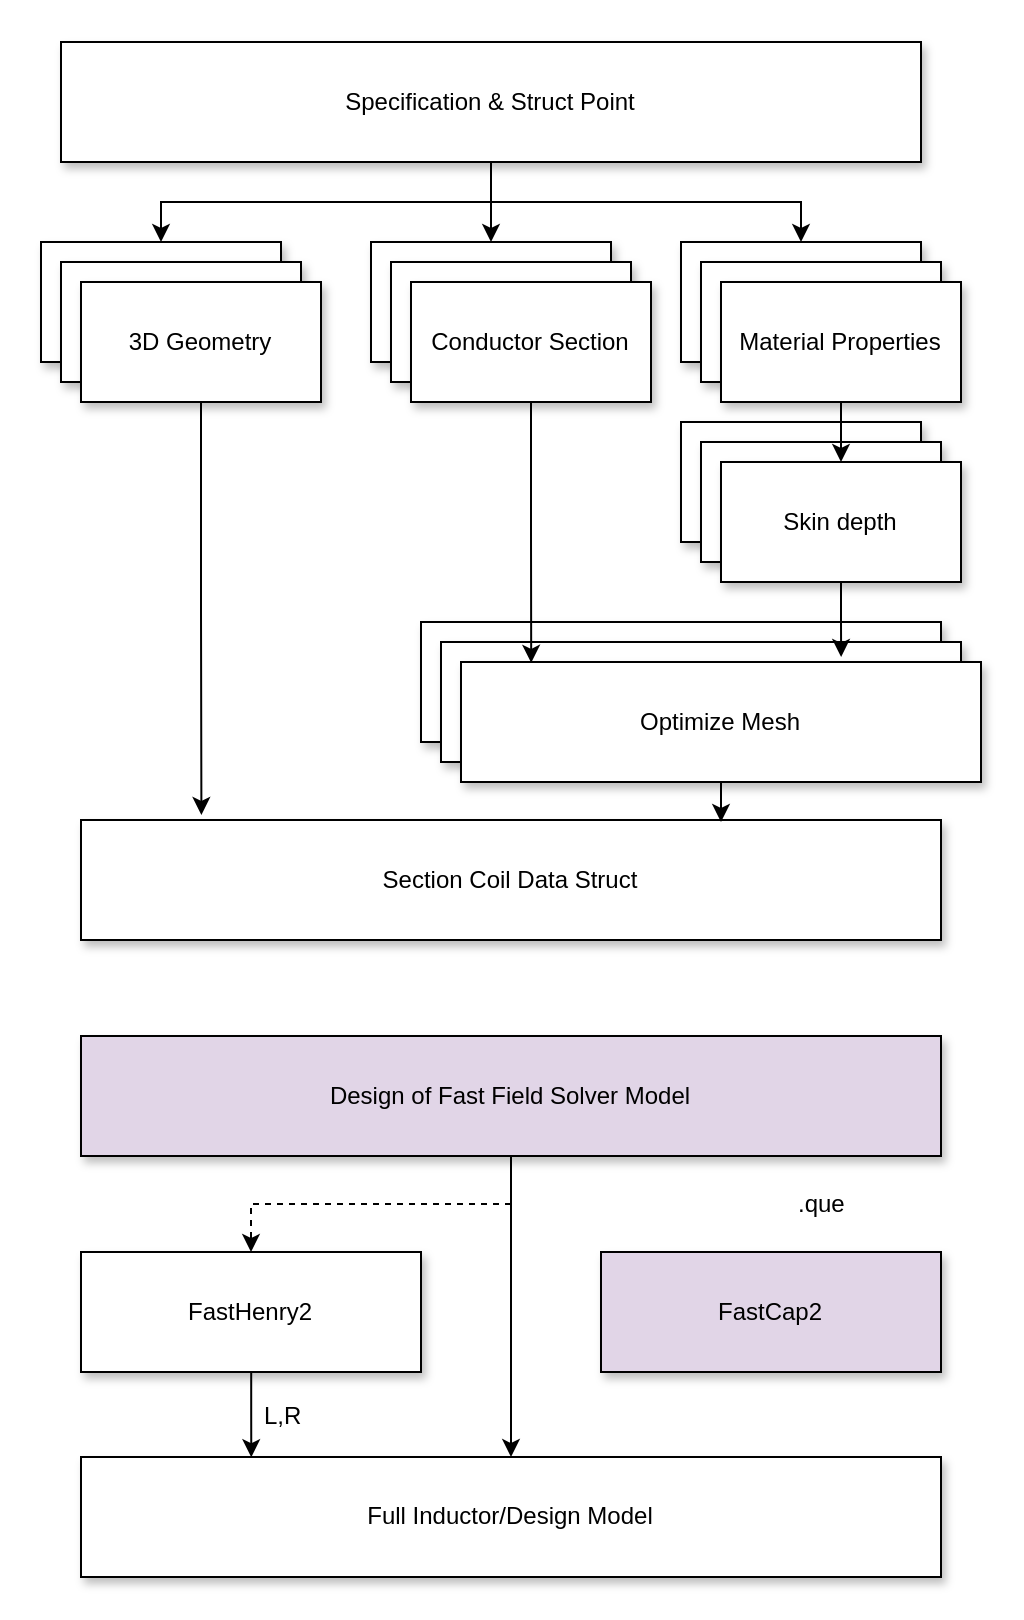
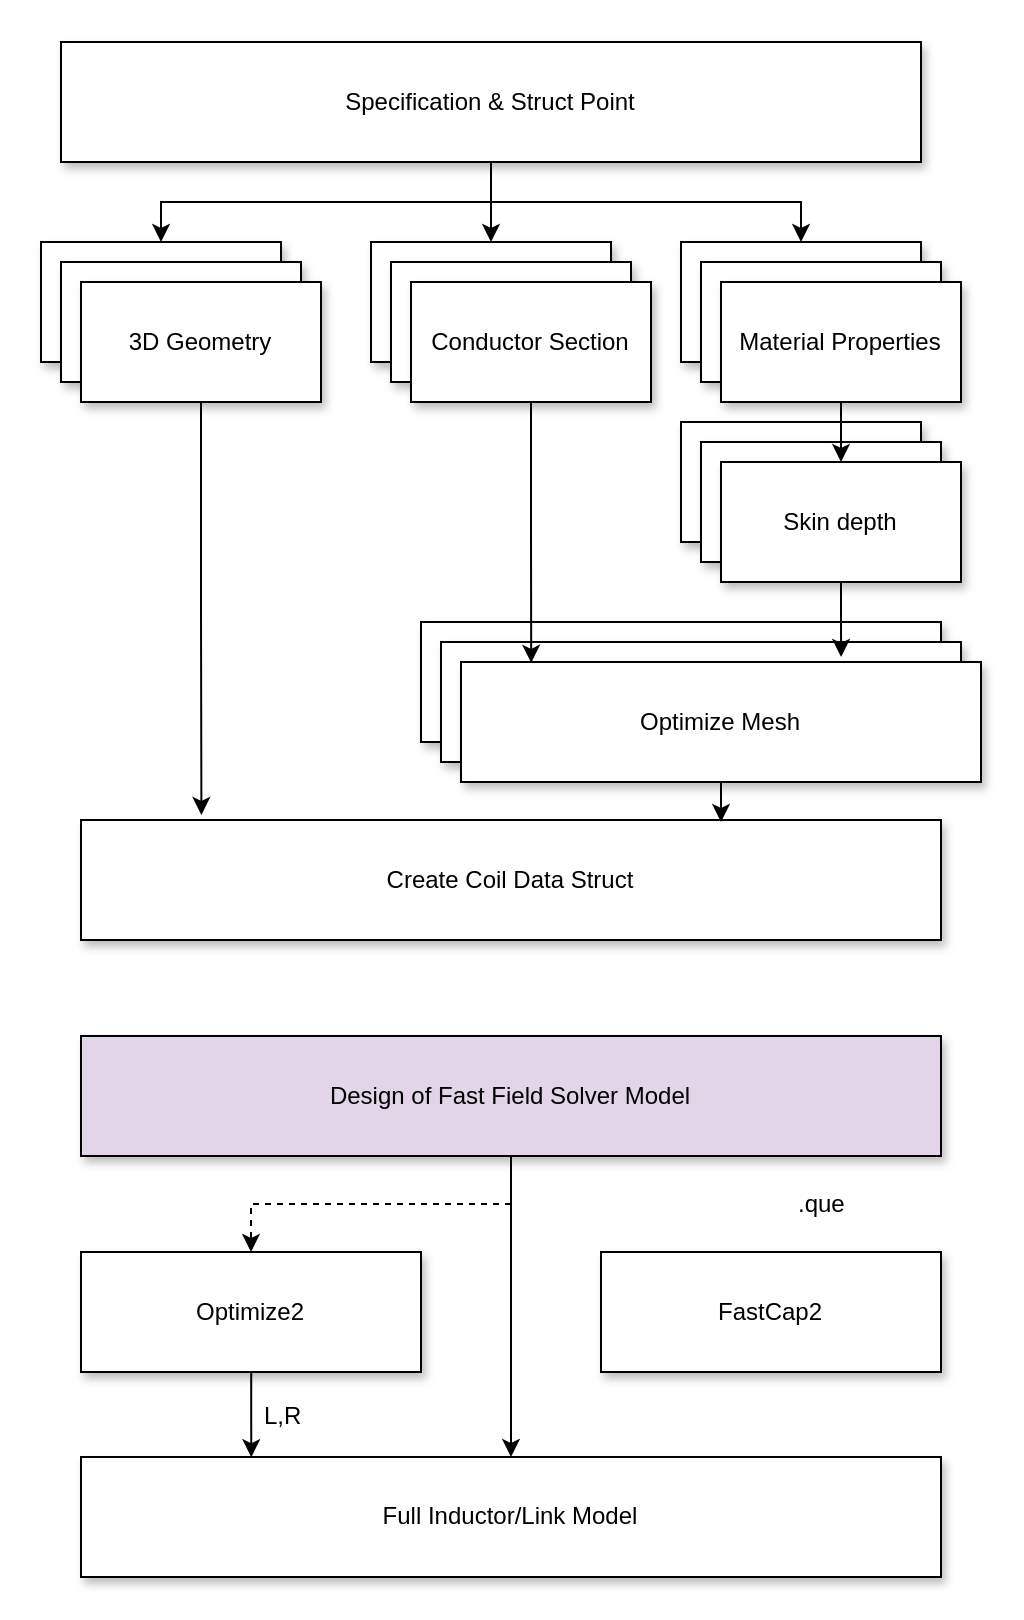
(511, 881) -> (511, 881)
(771, 1312) -> (771, 1312)
(251, 1313) -> (251, 1313)
(511, 1517) -> (511, 1517)
